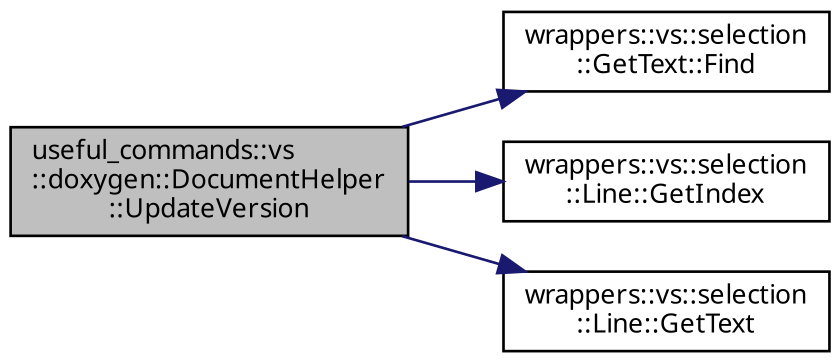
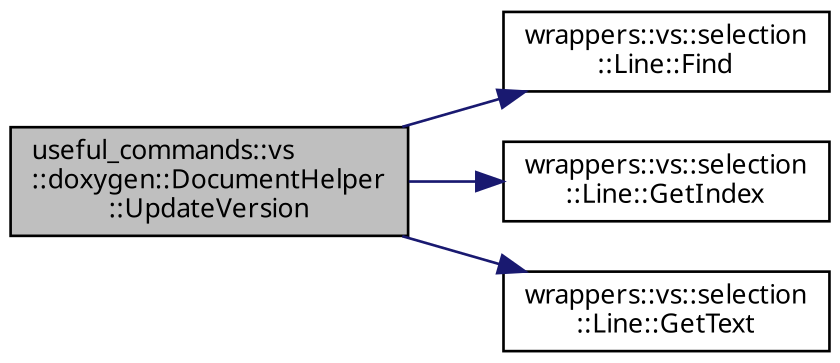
(666, 52) -> (666, 52)
